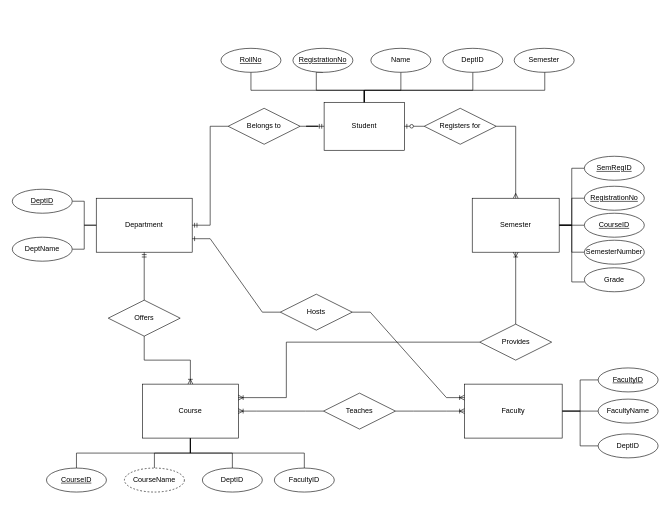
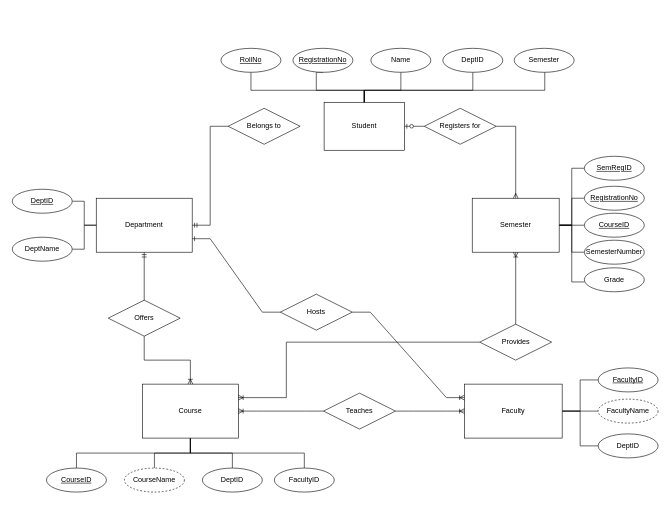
(312, 126) -> none
(629, 411) -> (629, 411)
